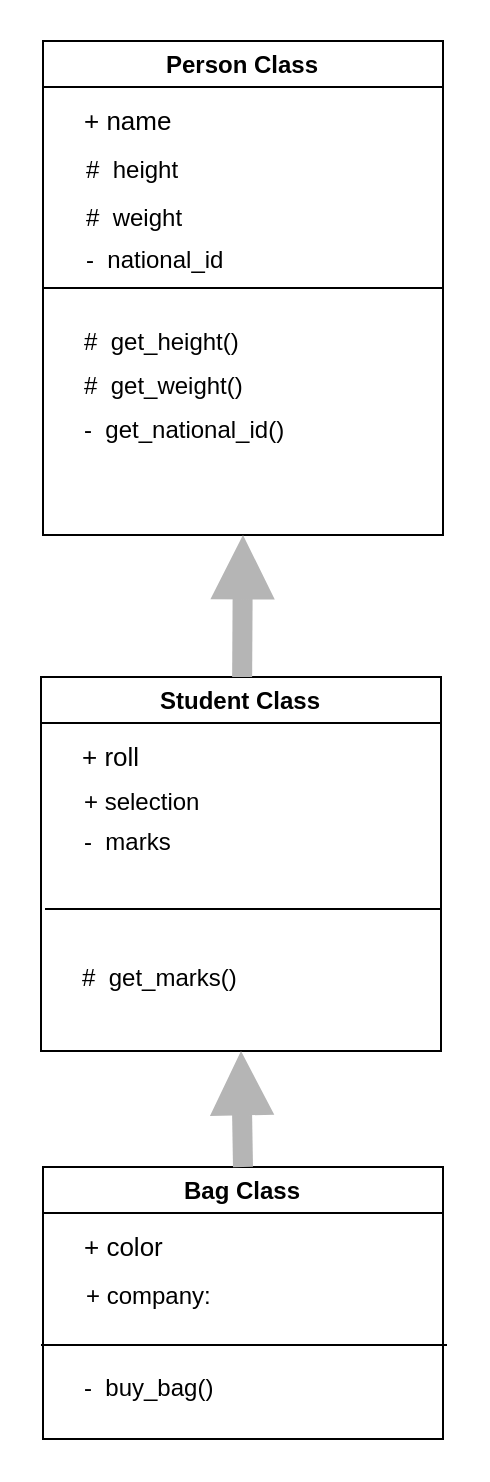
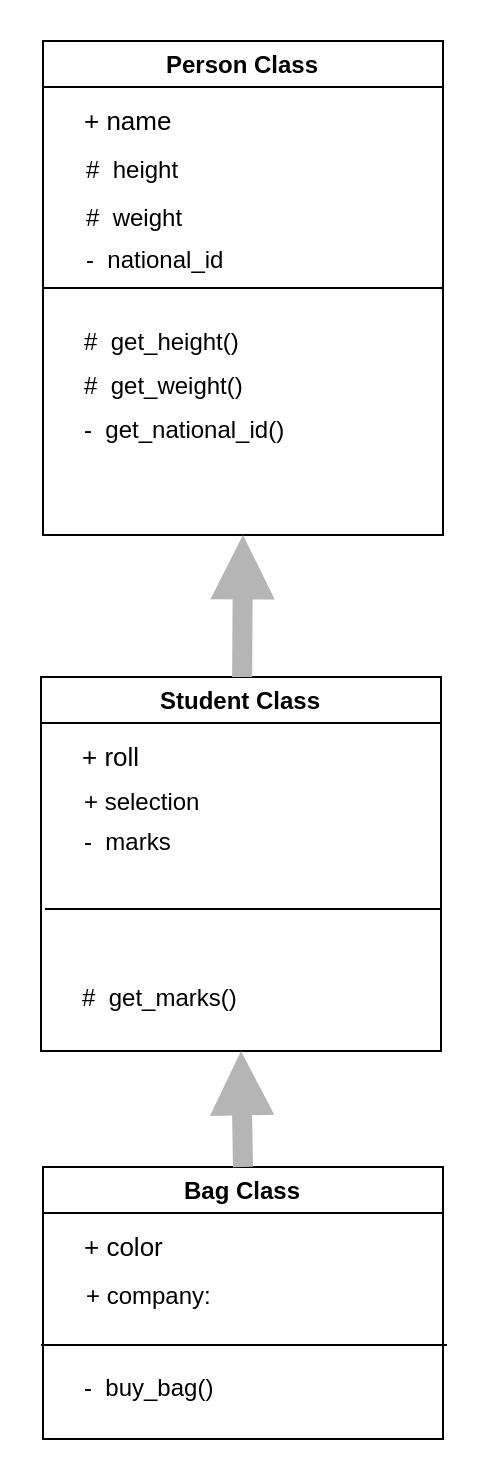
(194, 979) -> (194, 999)
